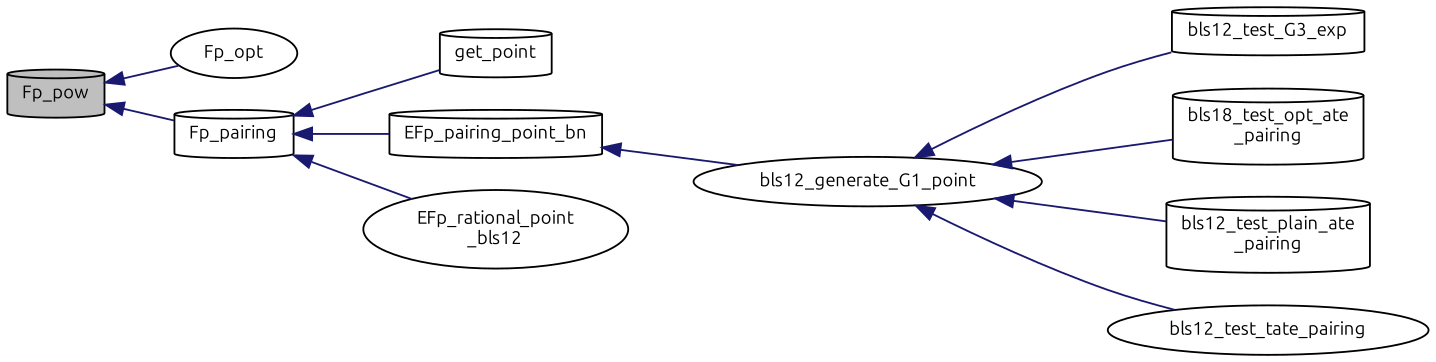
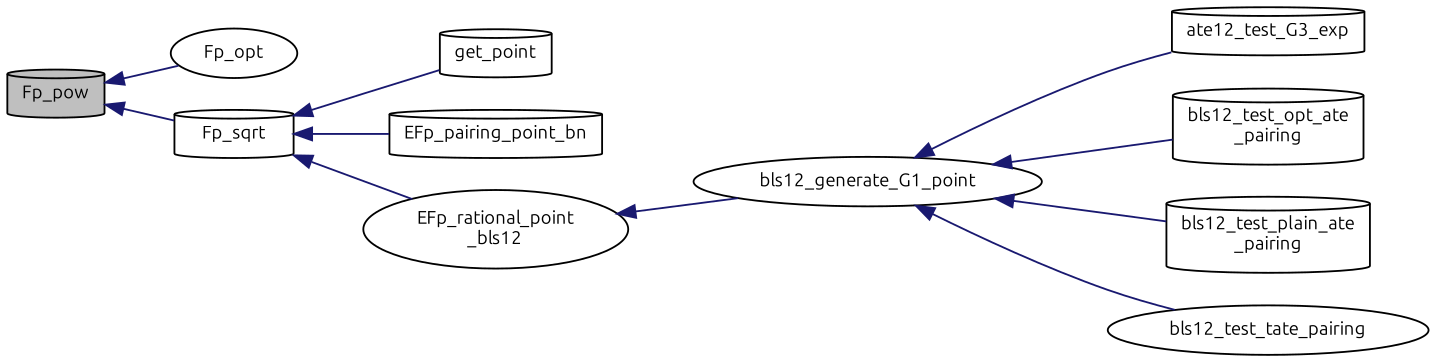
(1268, 31) -> (1268, 31)
(1268, 127) -> (1268, 127)
(234, 134) -> (234, 134)
(679, 157) -> (687, 205)
